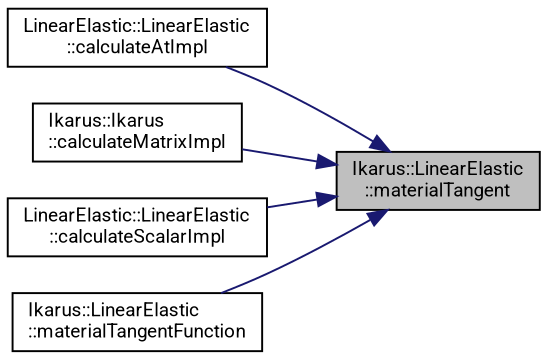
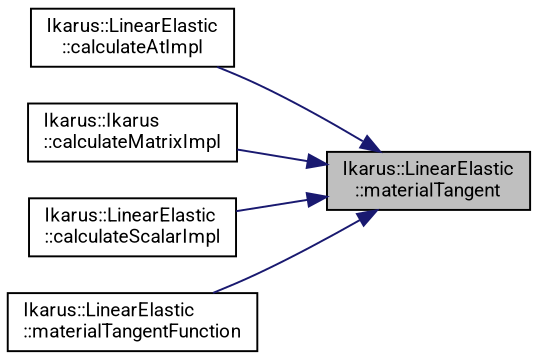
(137, 38) -> (133, 38)
(137, 227) -> (133, 227)
